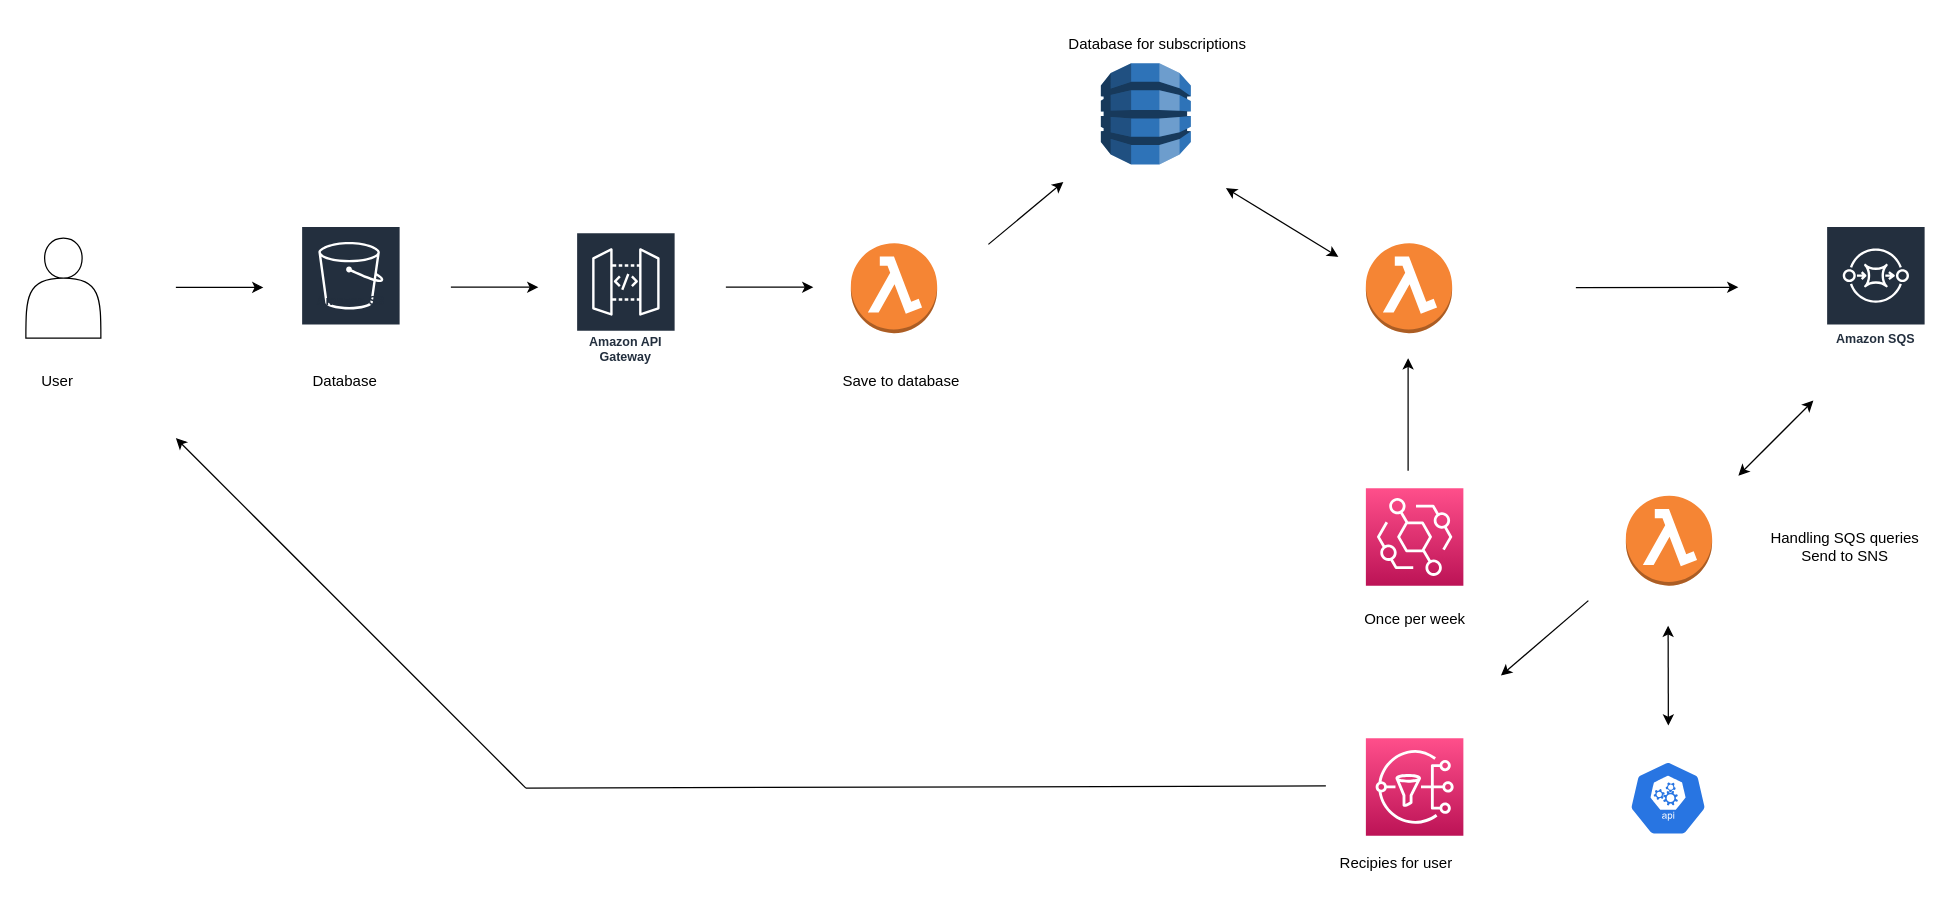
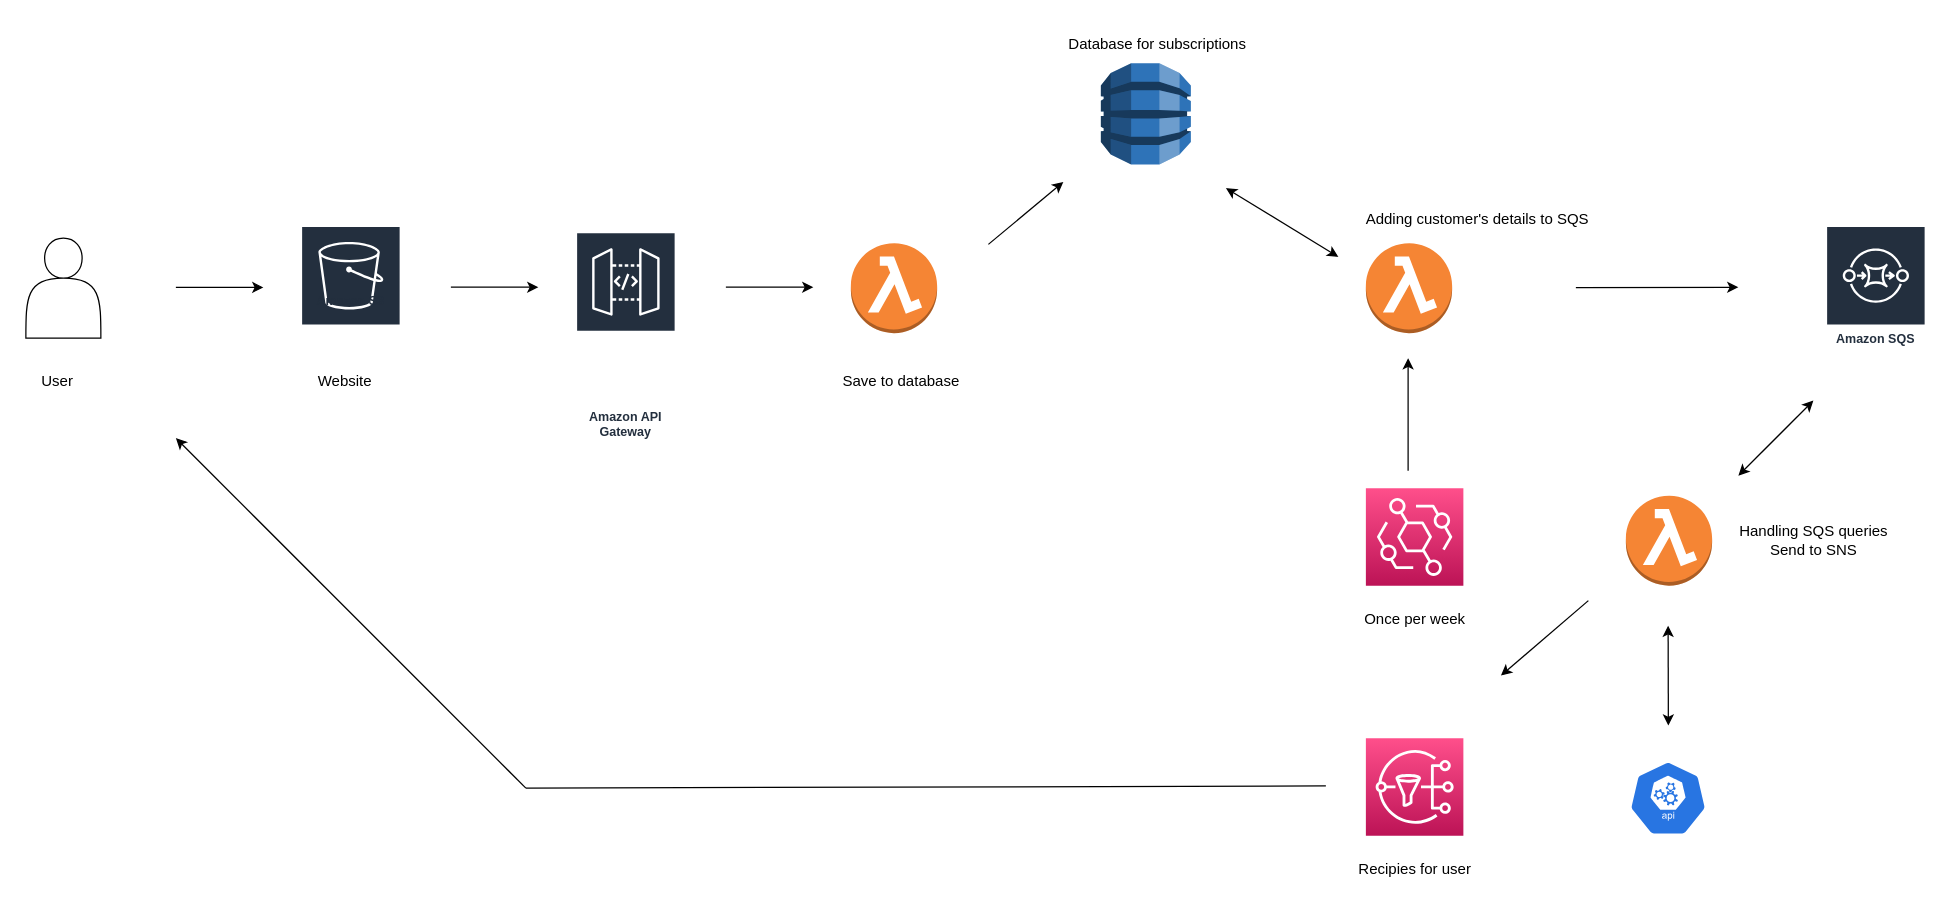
none -> (1477, 219)
(626, 301) -> (626, 338)
(345, 382) -> (345, 382)
(1844, 547) -> (1813, 541)
(1396, 863) -> (1414, 869)
